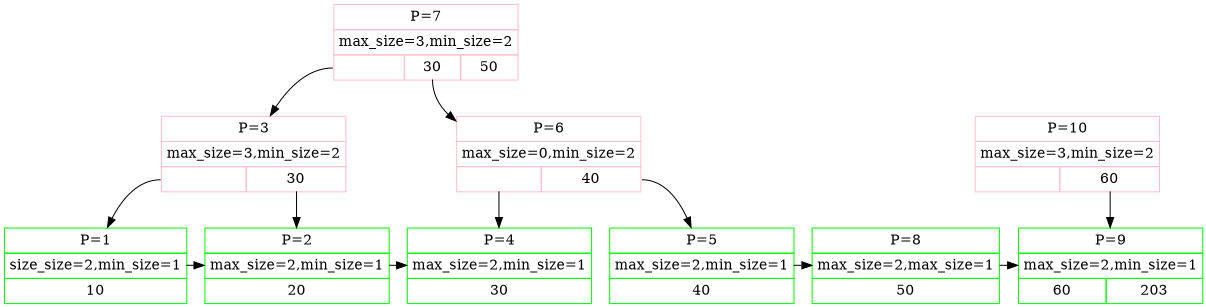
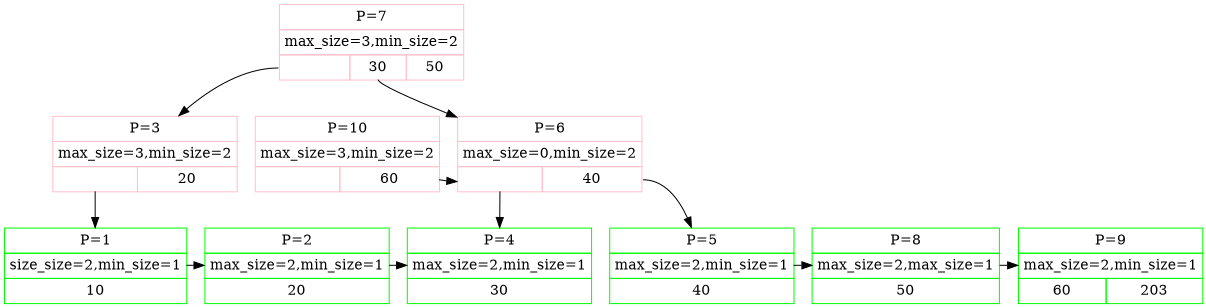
(296, 179) -> (187, 179)
(297, 204) -> none
(1110, 204) -> (443, 180)
